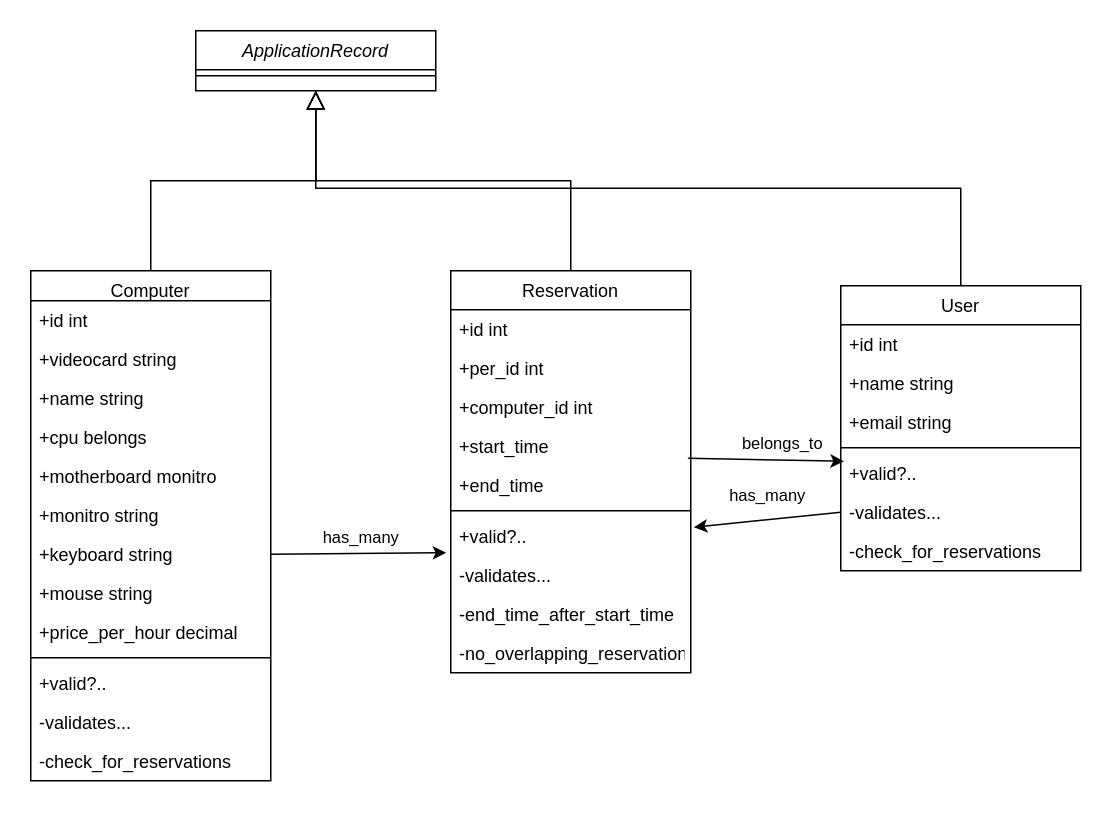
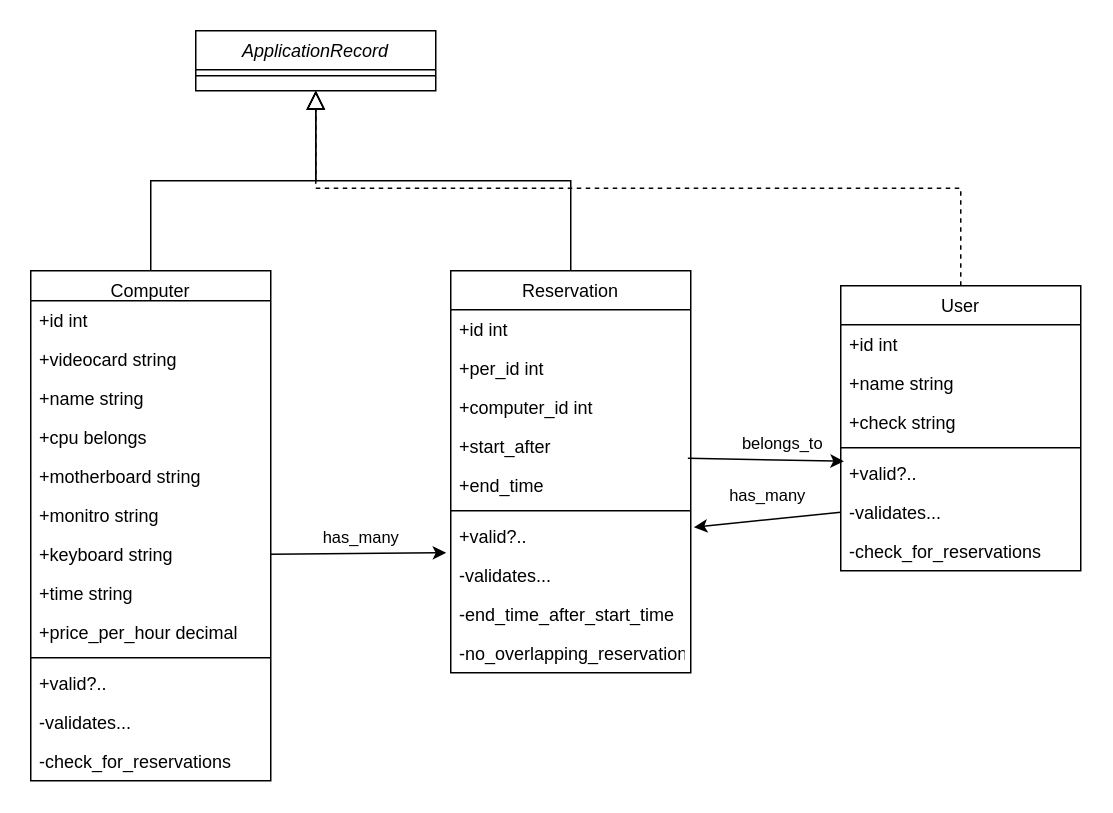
(682, 188) -> (682, 188)
(905, 423) -> (910, 423)
(512, 447) -> (519, 447)
(135, 477) -> (130, 477)
(100, 594) -> (92, 594)
